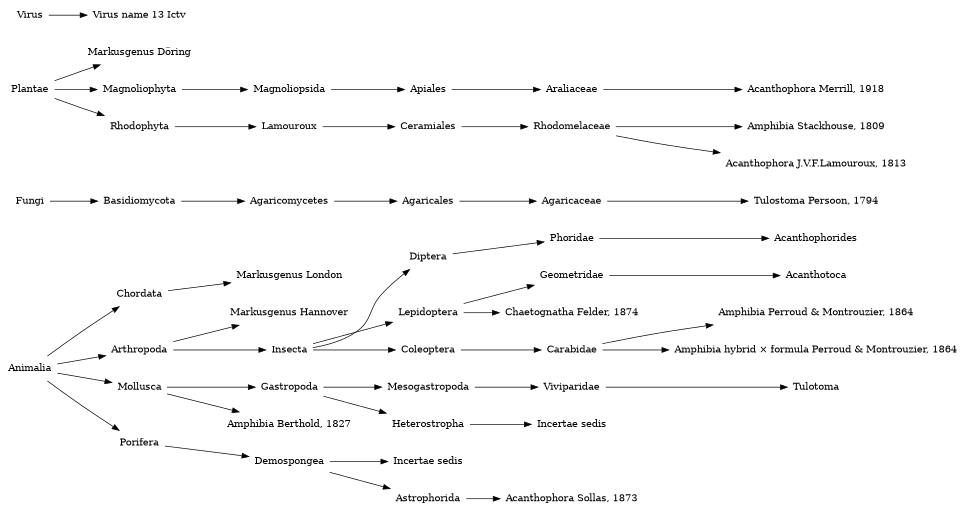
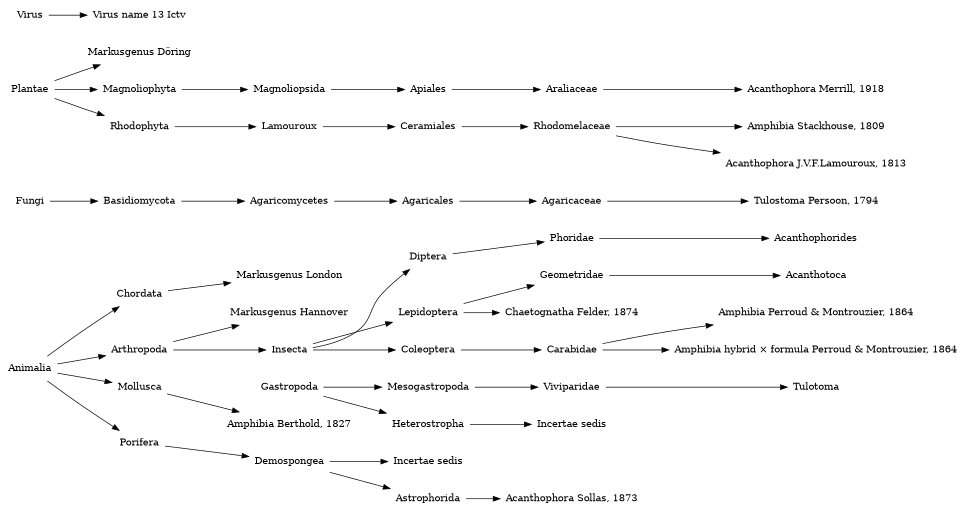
(208, 387) -> none
